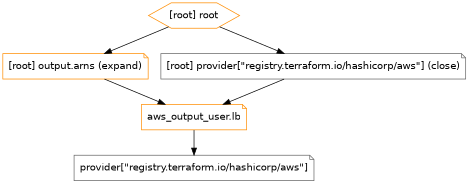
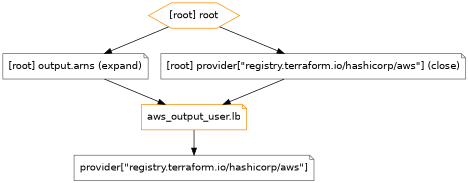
(75, 66) -> (75, 66)
